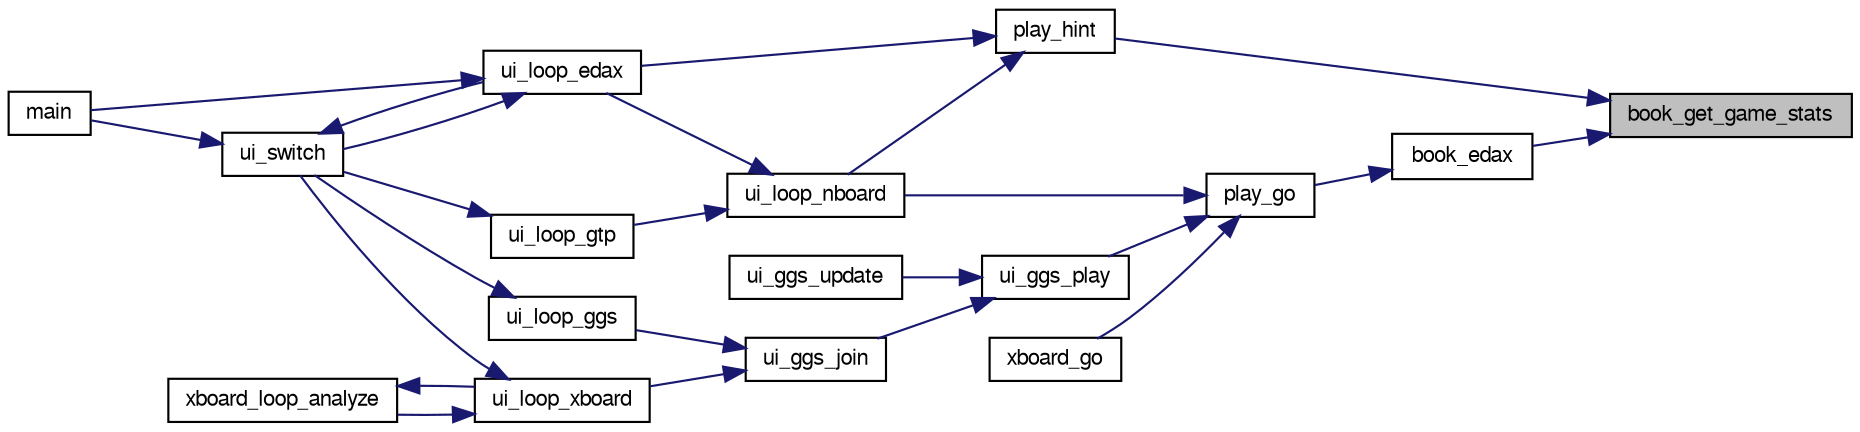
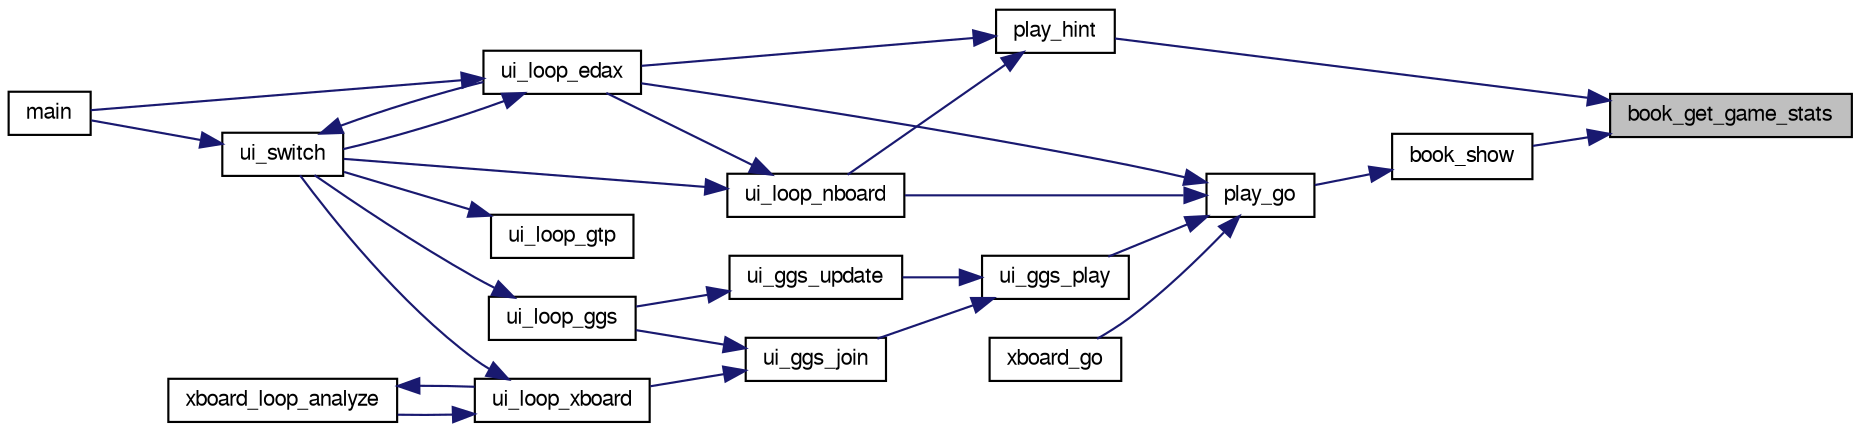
none -> (941, 131)
(1462, 156) -> (1462, 156)
(670, 219) -> (524, 173)
none -> (672, 301)
